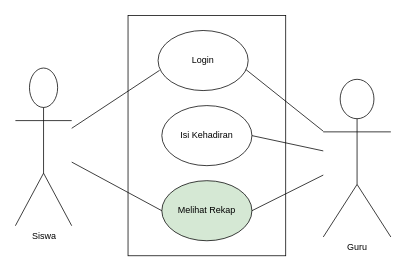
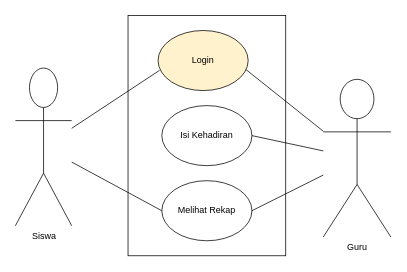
(203, 60) -> (203, 60)
(207, 210) -> (207, 210)
